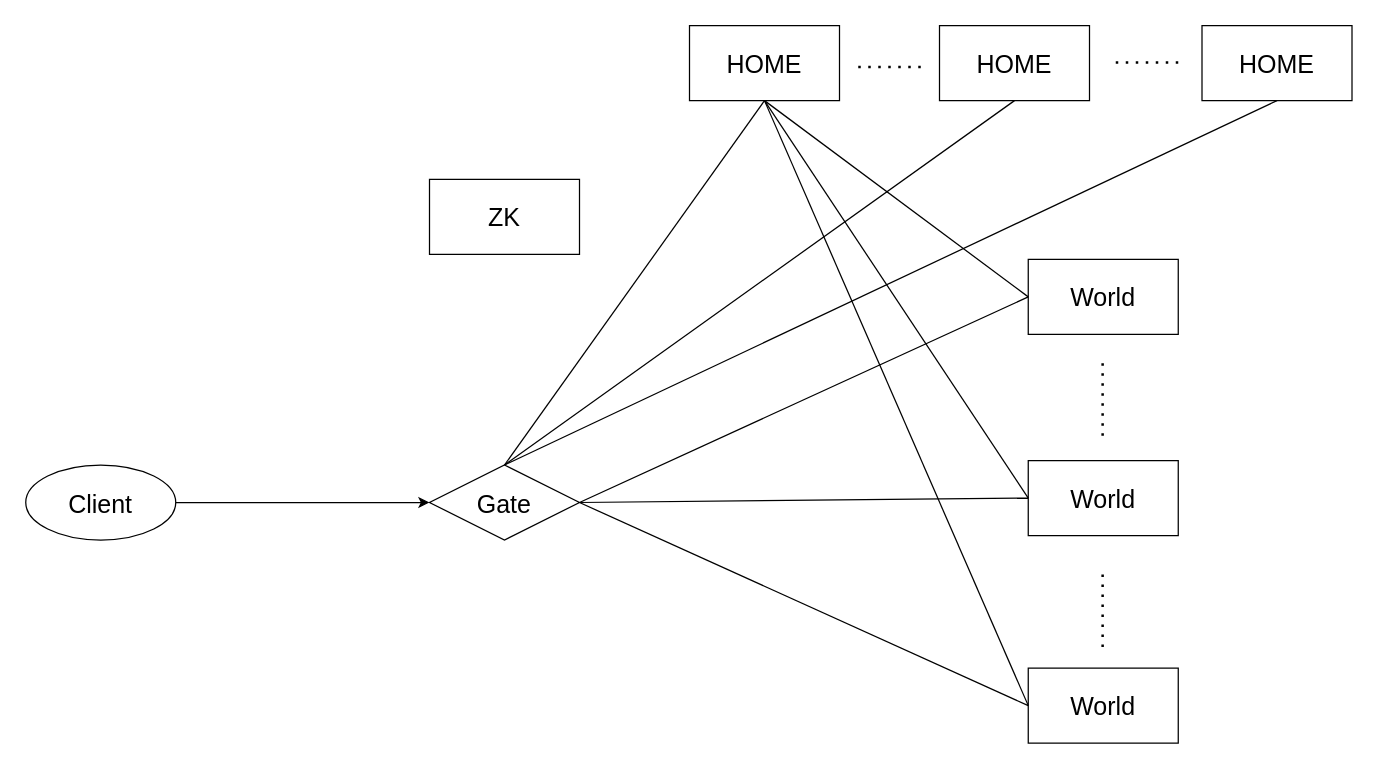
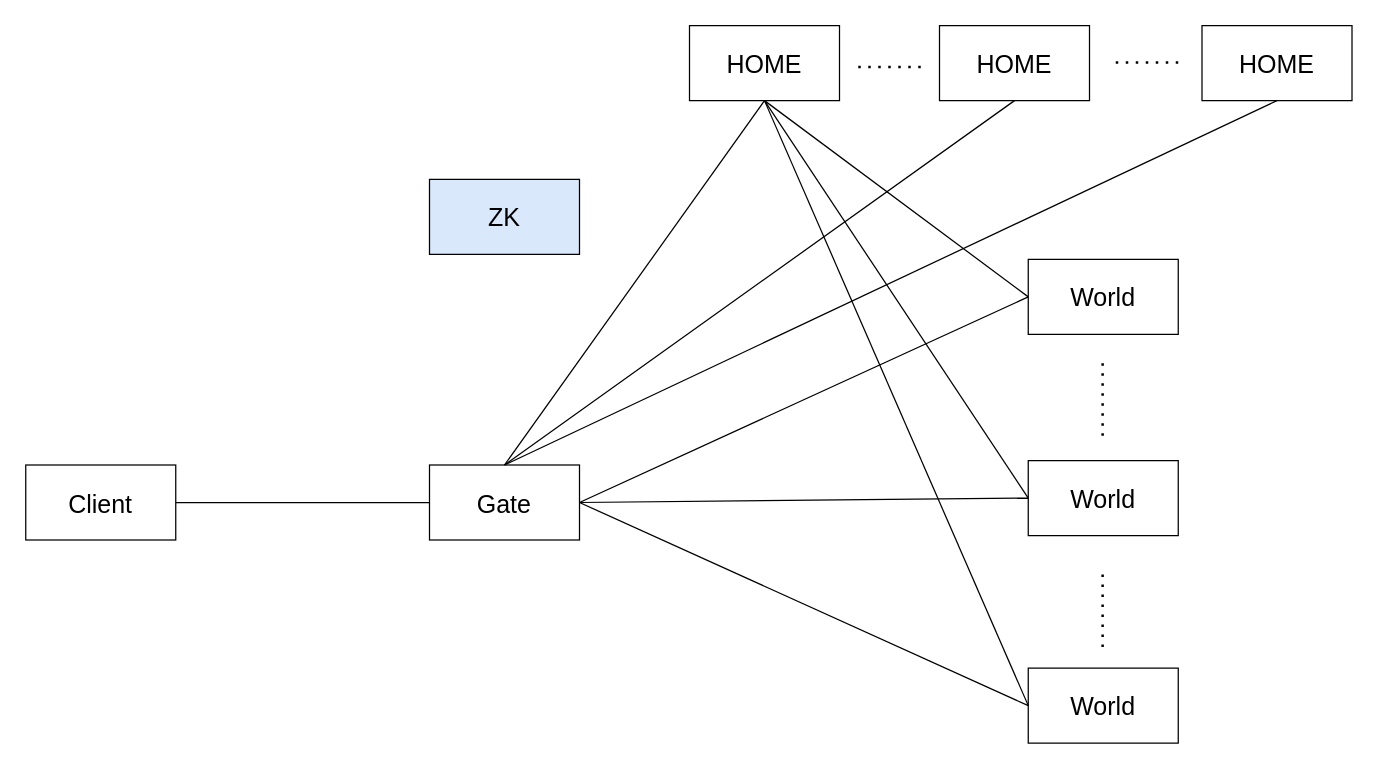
(504, 217) -> (504, 217)
(101, 503) -> (101, 503)
(419, 503) -> (423, 503)
(504, 503) -> (504, 503)
